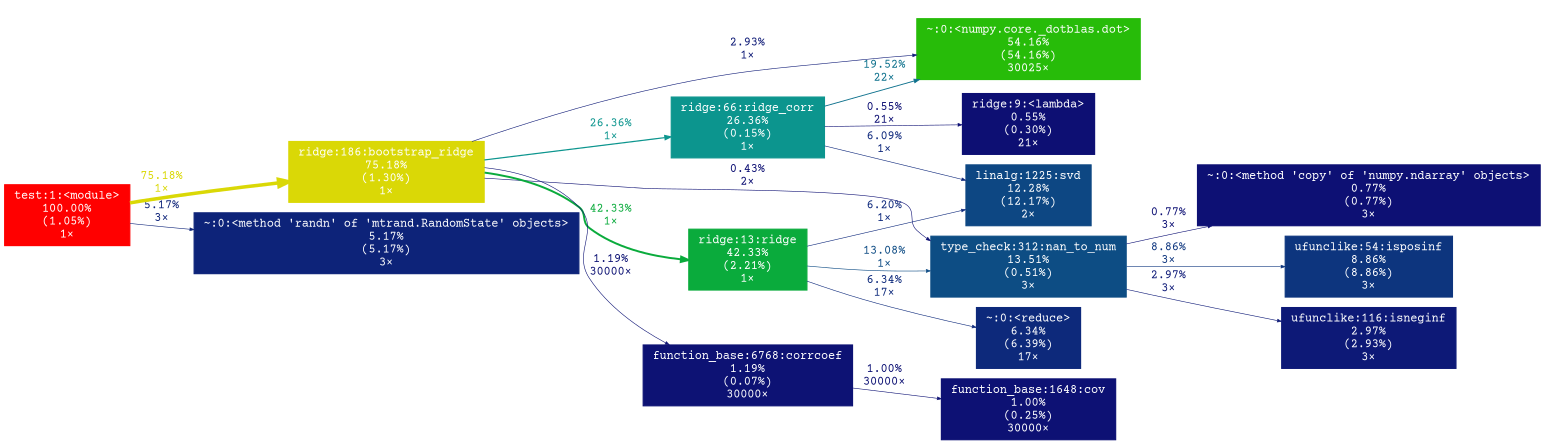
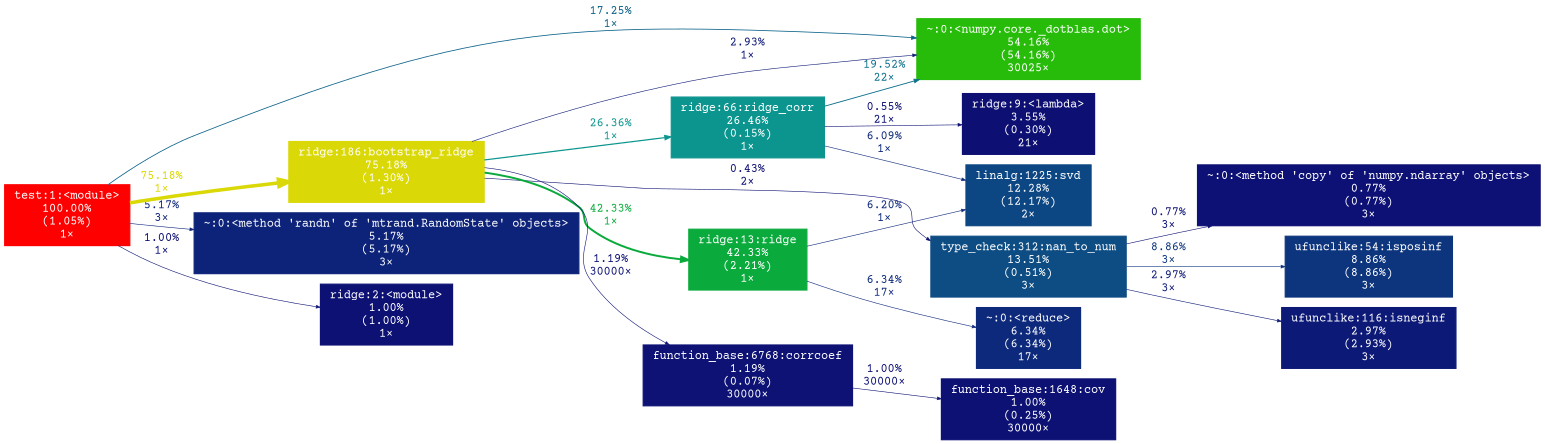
none -> (496, 43)
(1029, 124) -> (1029, 124)
(748, 127) -> (748, 127)
(866, 270) -> none
none -> (387, 315)
(1029, 338) -> (1029, 338)
